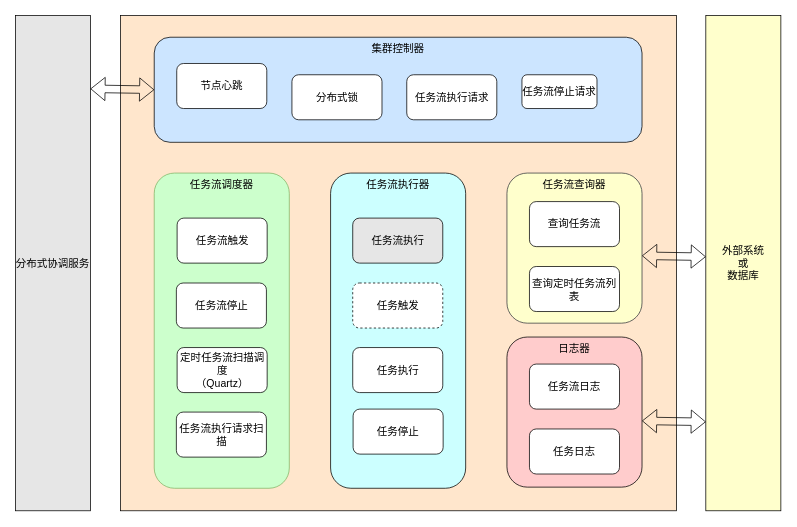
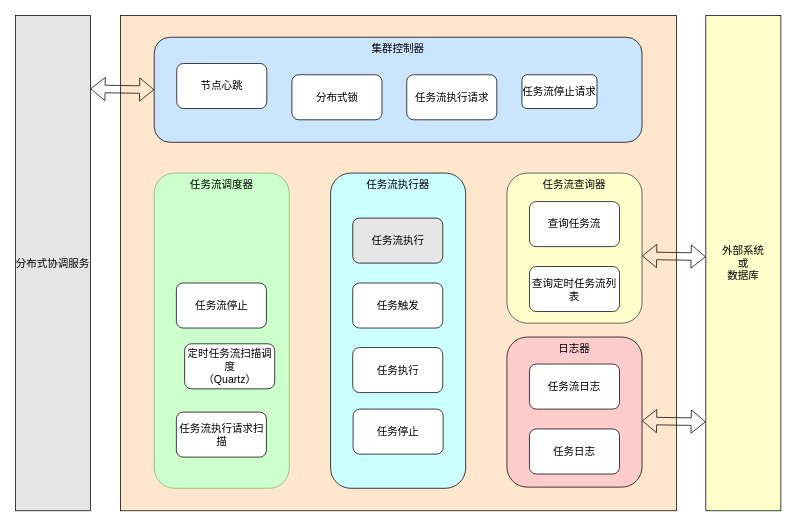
(222, 240) -> none
(398, 305) -> (398, 305)
(222, 370) -> (230, 366)
